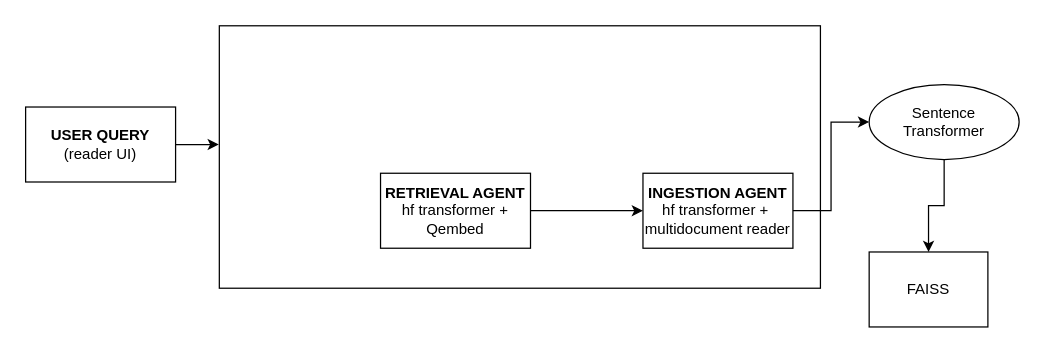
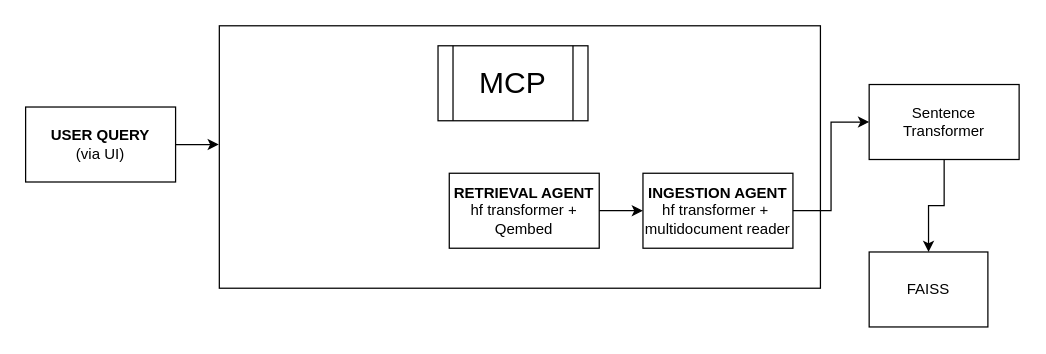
none -> (513, 83)
(944, 122) -> (944, 122)
(101, 144) -> (101, 144)
(456, 211) -> (524, 211)
